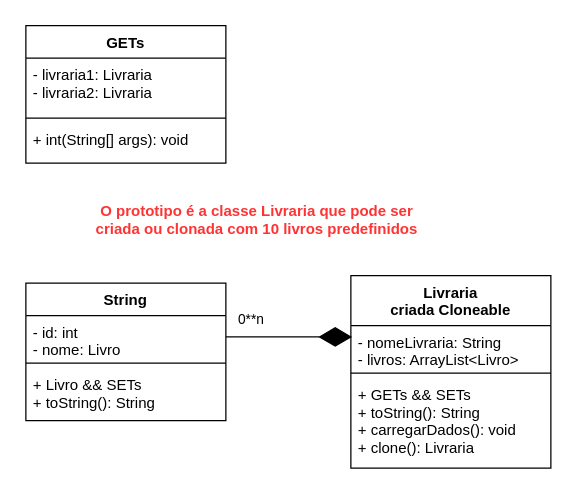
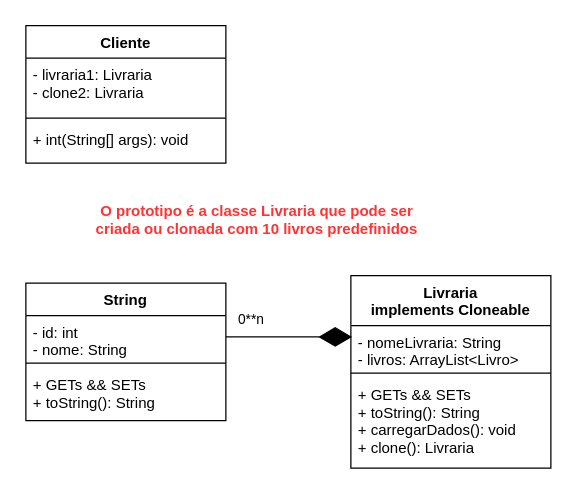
(125, 43) -> (125, 43)
(105, 75) -> (105, 75)
(450, 293) -> (450, 293)
(61, 333) -> (61, 333)
(88, 385) -> (85, 385)
